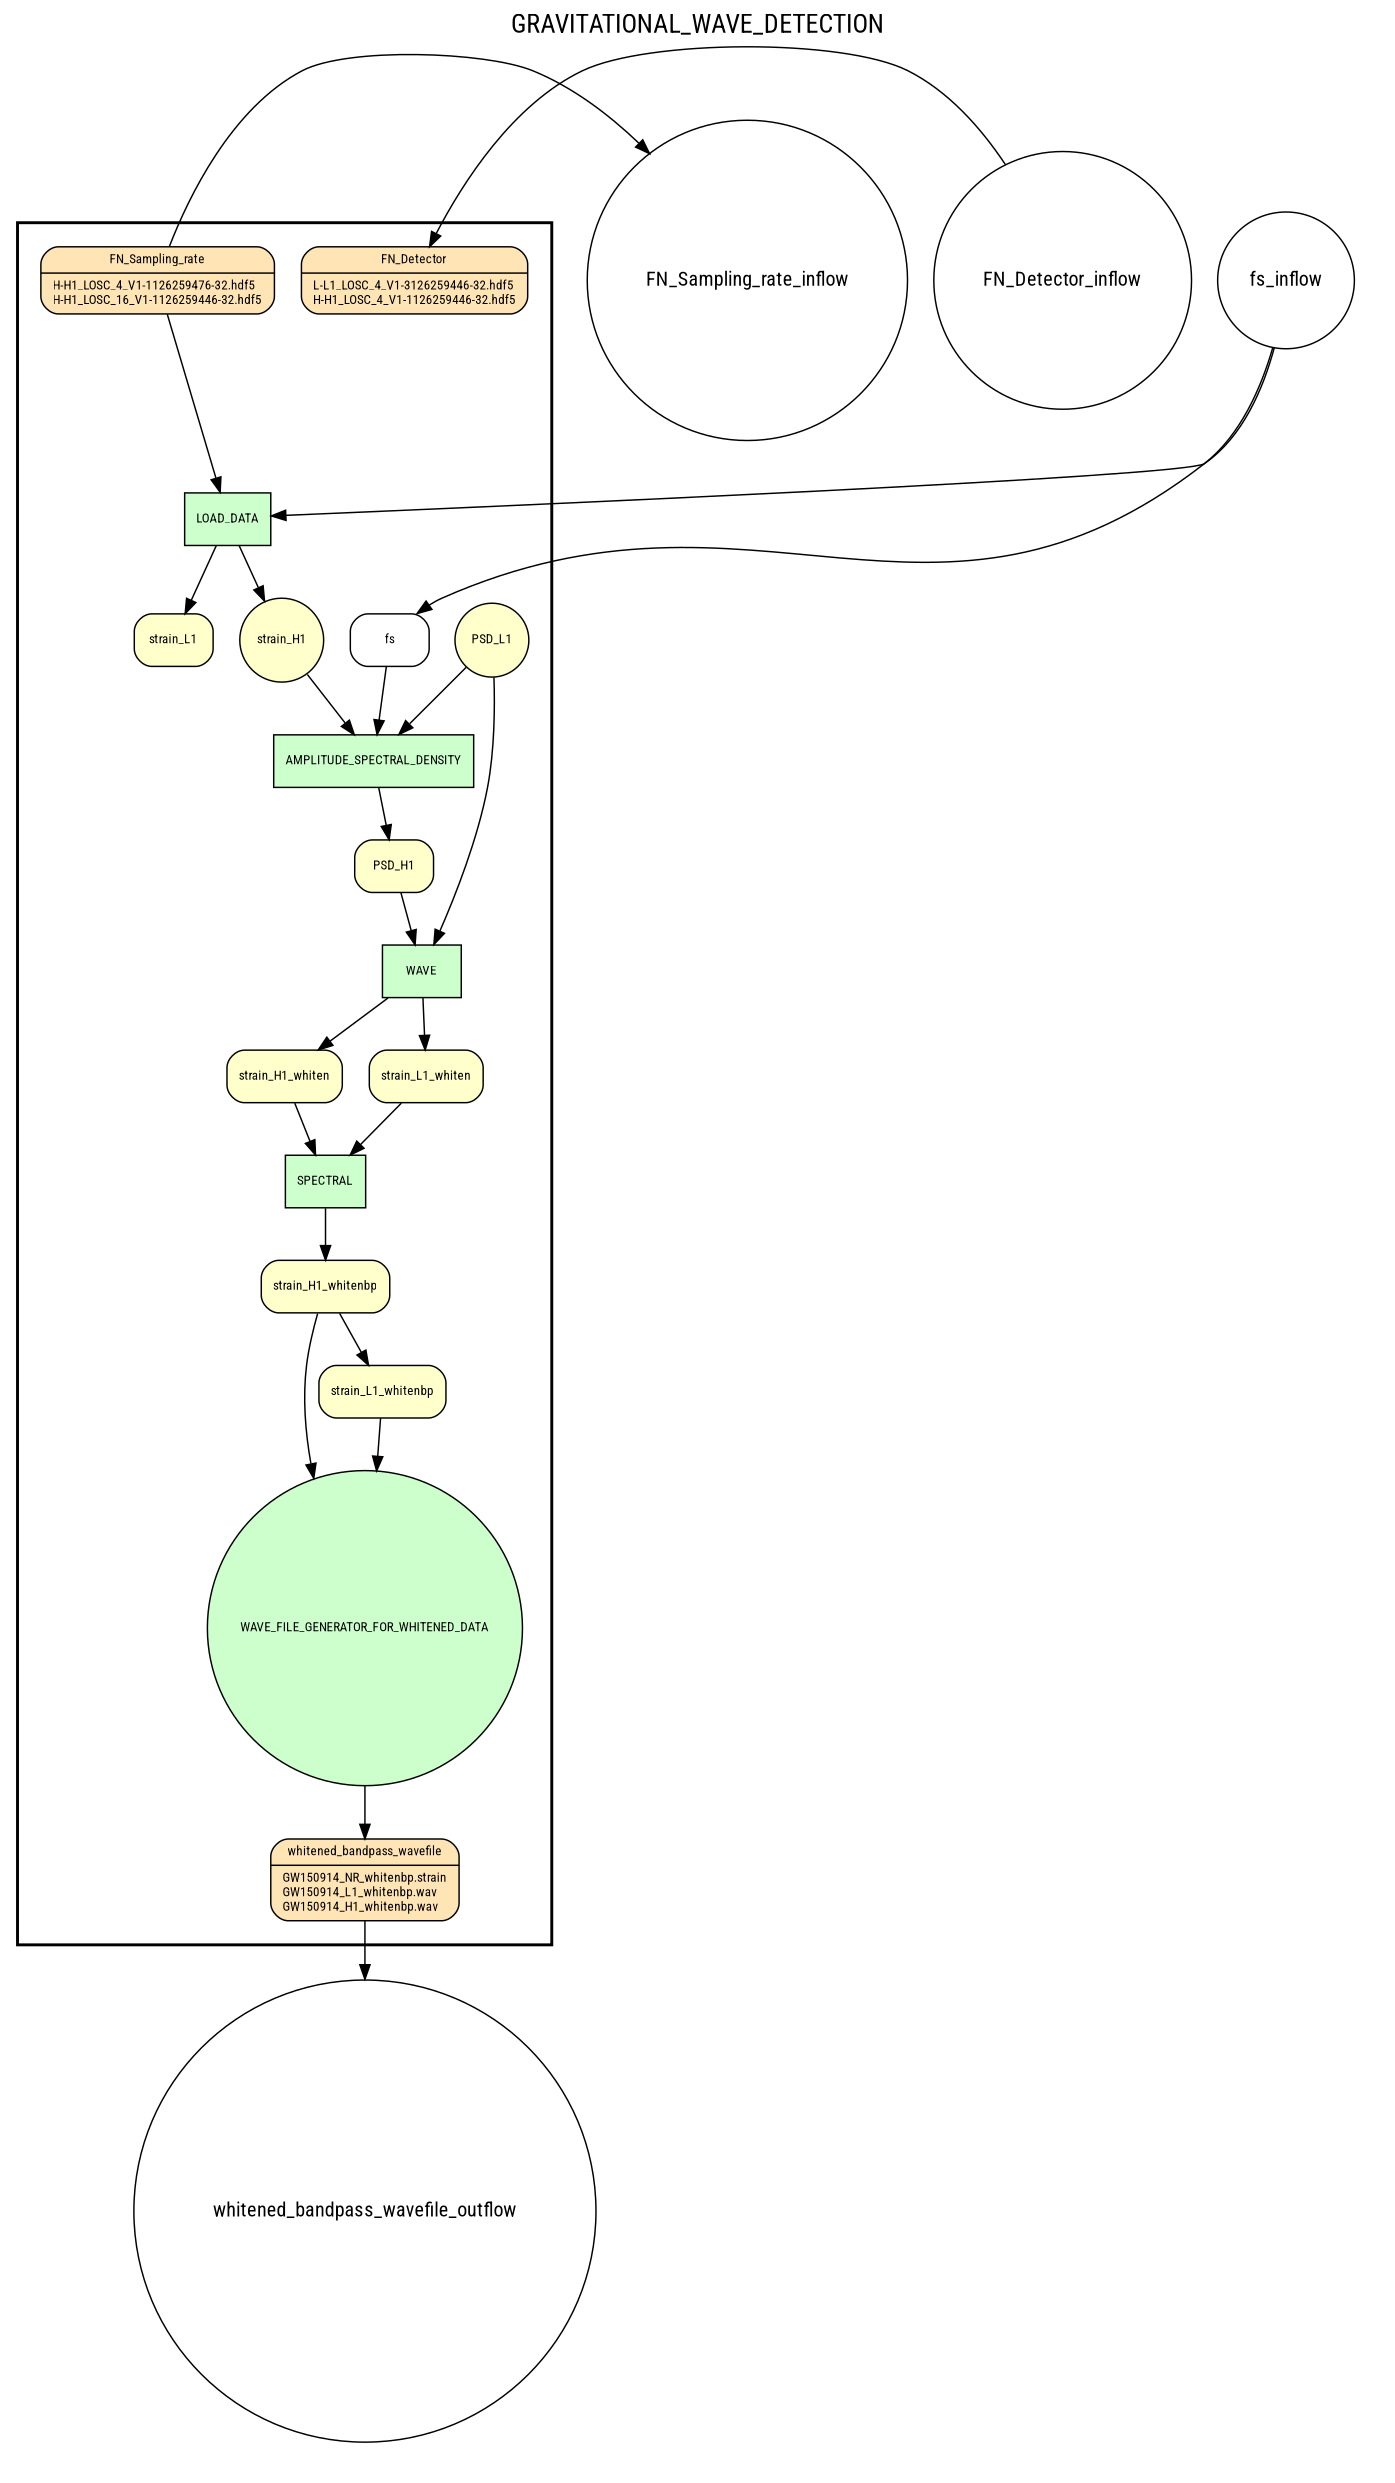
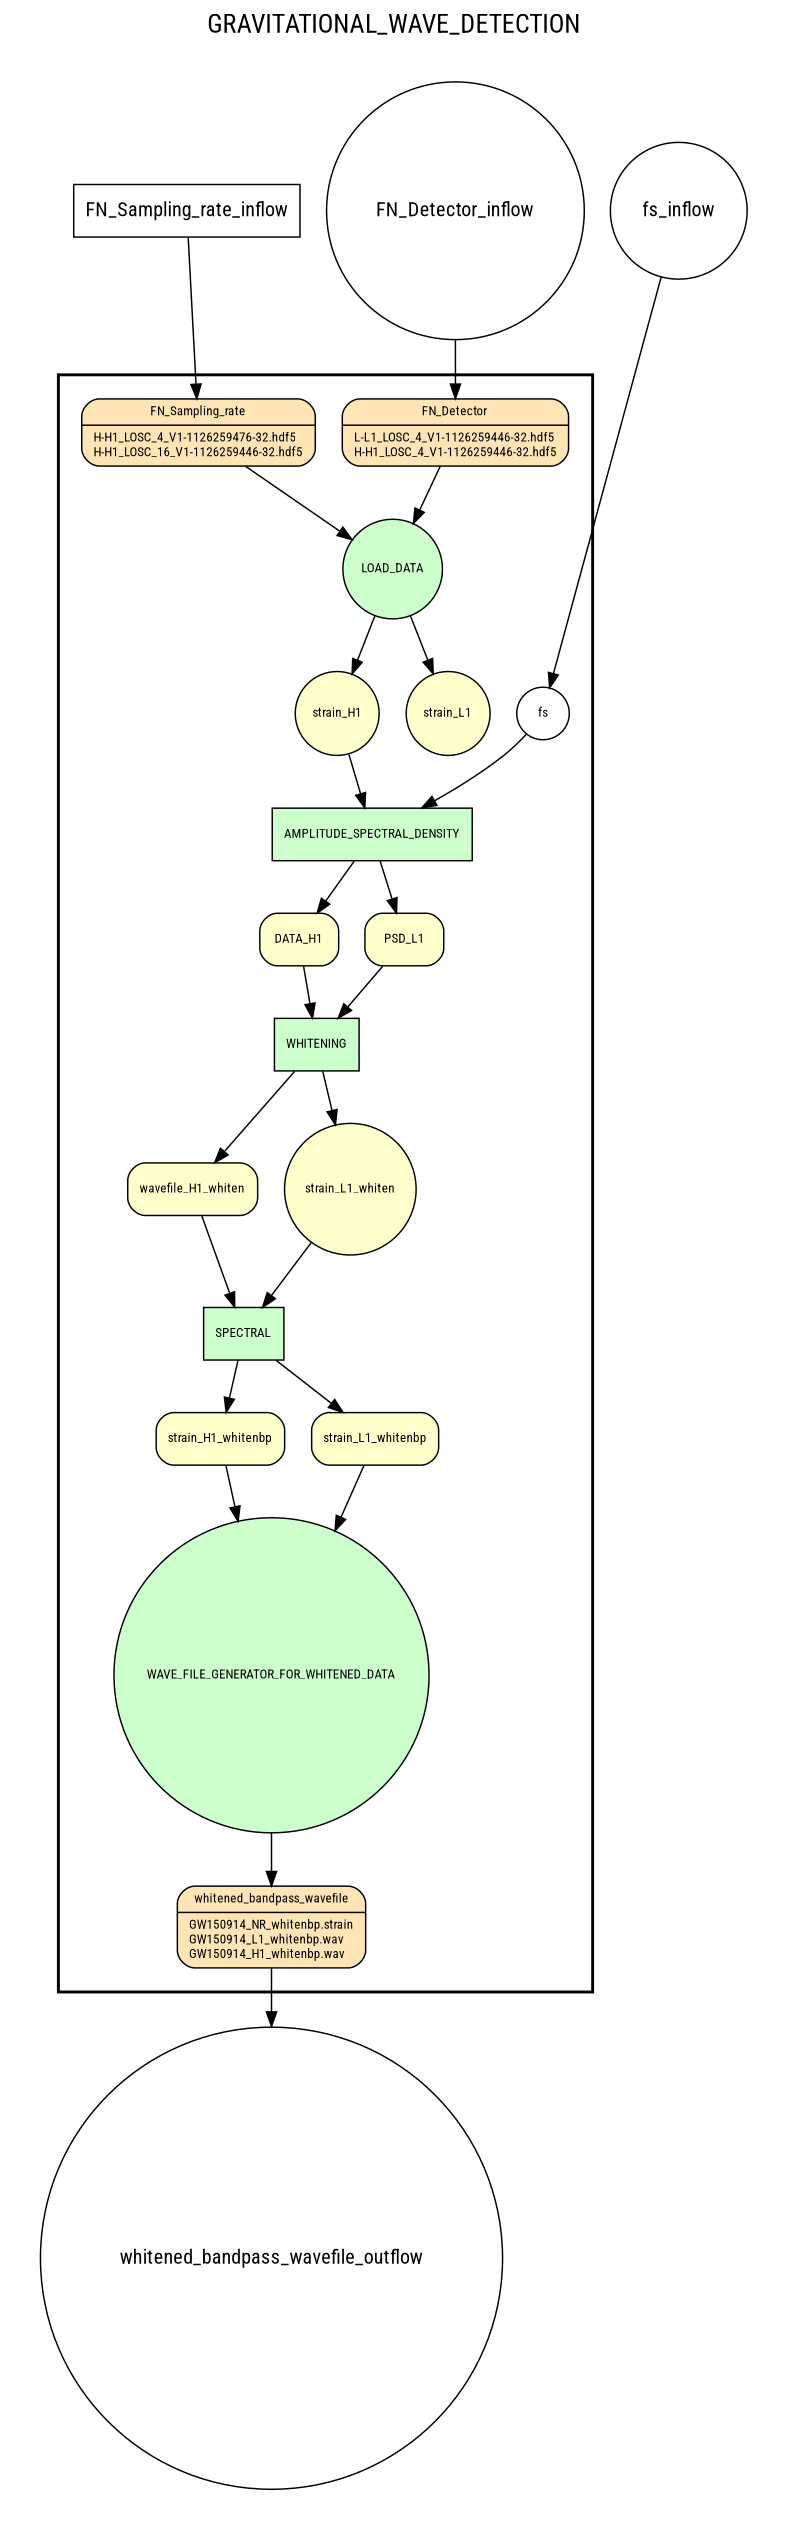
(370, 56) -> (192, 311)
(747, 280) -> (187, 211)
(414, 285) -> (455, 438)
(815, 491) -> (430, 488)
(228, 519) -> (393, 569)
(174, 640) -> (448, 714)
(390, 640) -> (543, 714)
(492, 640) -> (404, 939)
(438, 695) -> (386, 880)
(394, 866) -> (299, 939)
(422, 971) -> (317, 1045)
(285, 1076) -> (193, 1189)
(426, 1076) -> (350, 1189)
(350, 1333) -> (304, 1382)
